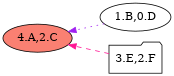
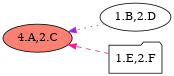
(135, 17) -> (135, 17)
(135, 59) -> (135, 59)
